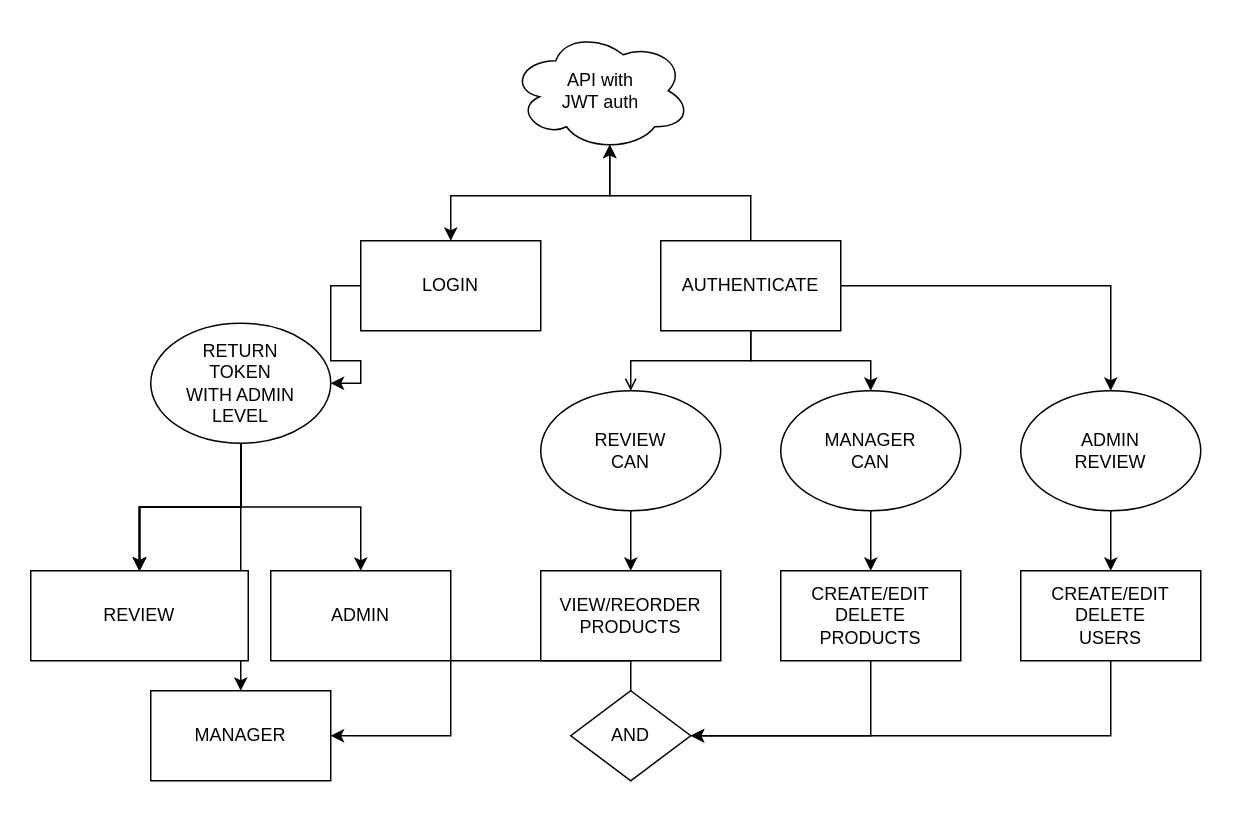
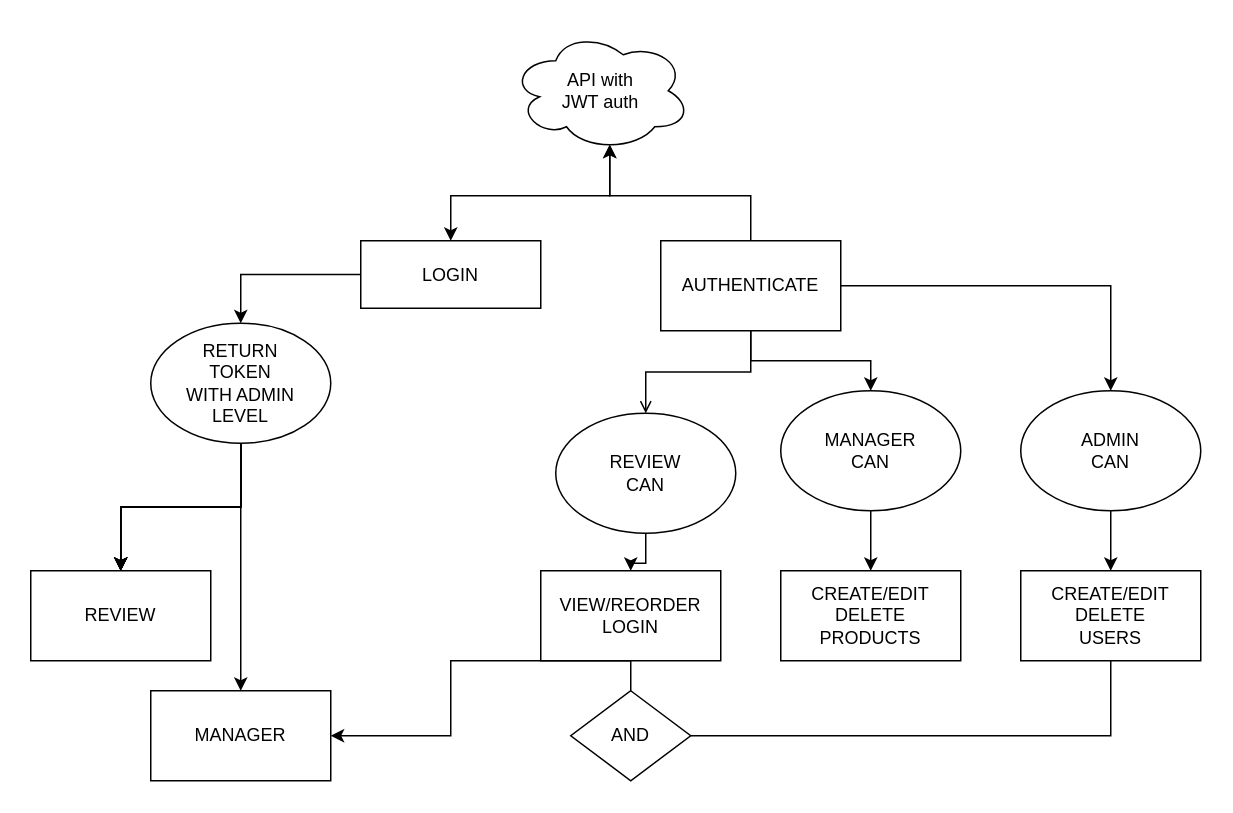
(451, 286) -> (451, 275)
(631, 451) -> (646, 473)
(1111, 451) -> (1111, 451)
(329, 507) -> none
(140, 616) -> (121, 616)
(361, 616) -> none
(631, 616) -> (631, 616)
(871, 696) -> none
(872, 736) -> (695, 736)
